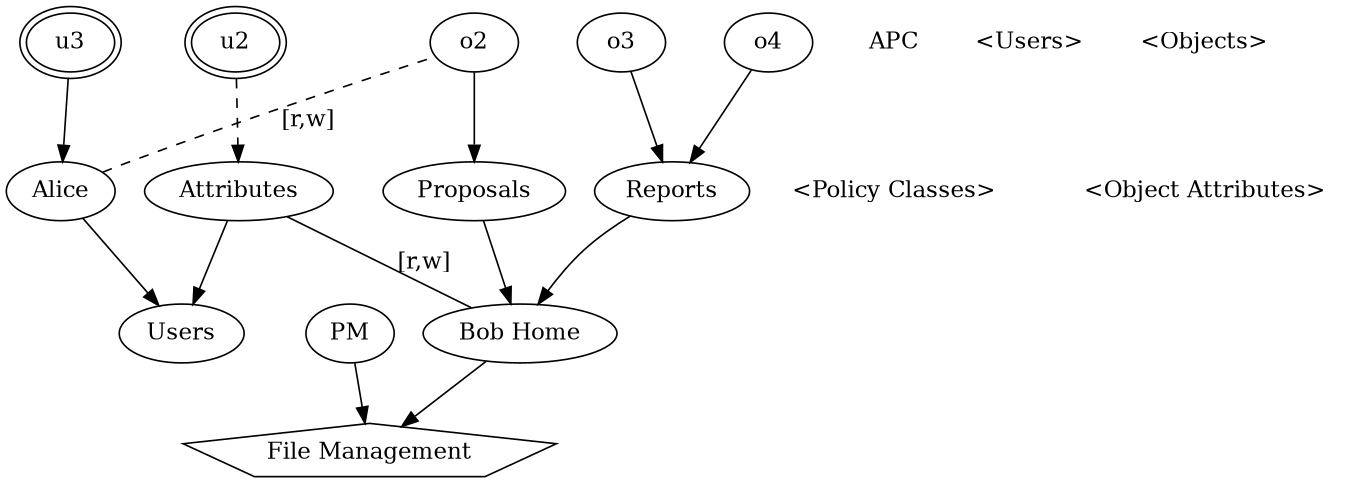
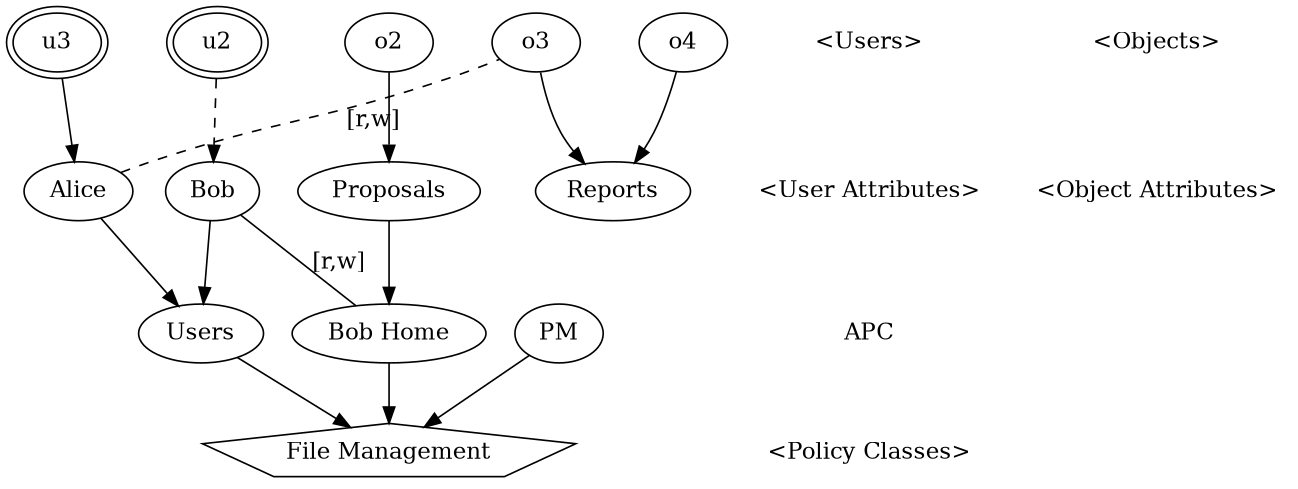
(268, 112) -> (311, 117)
(239, 191) -> (213, 191)
none -> (870, 191)
(585, 249) -> none
none -> (287, 388)
